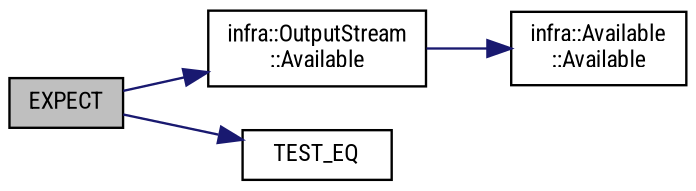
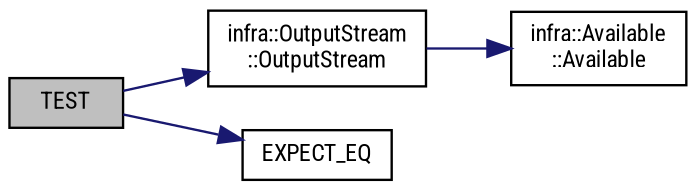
(317, 49) -> (317, 49)
(66, 103) -> (66, 103)
(317, 155) -> (317, 155)
